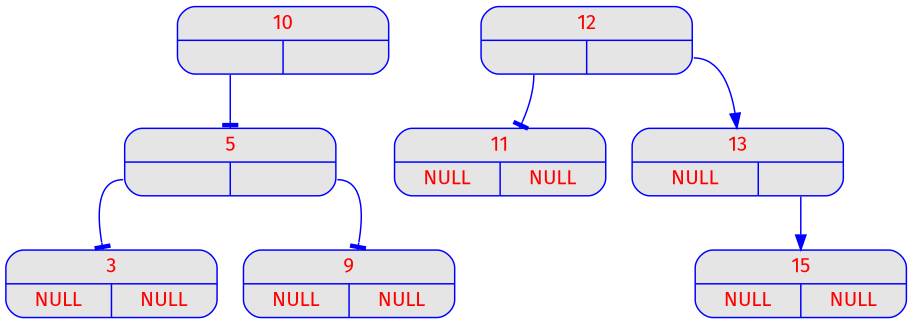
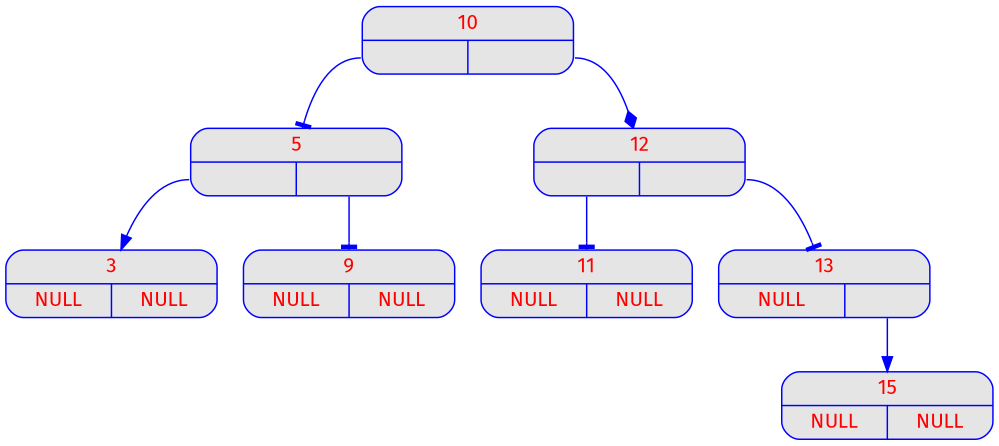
none -> (609, 76)
(724, 78) -> (788, 201)
(100, 205) -> (150, 199)
